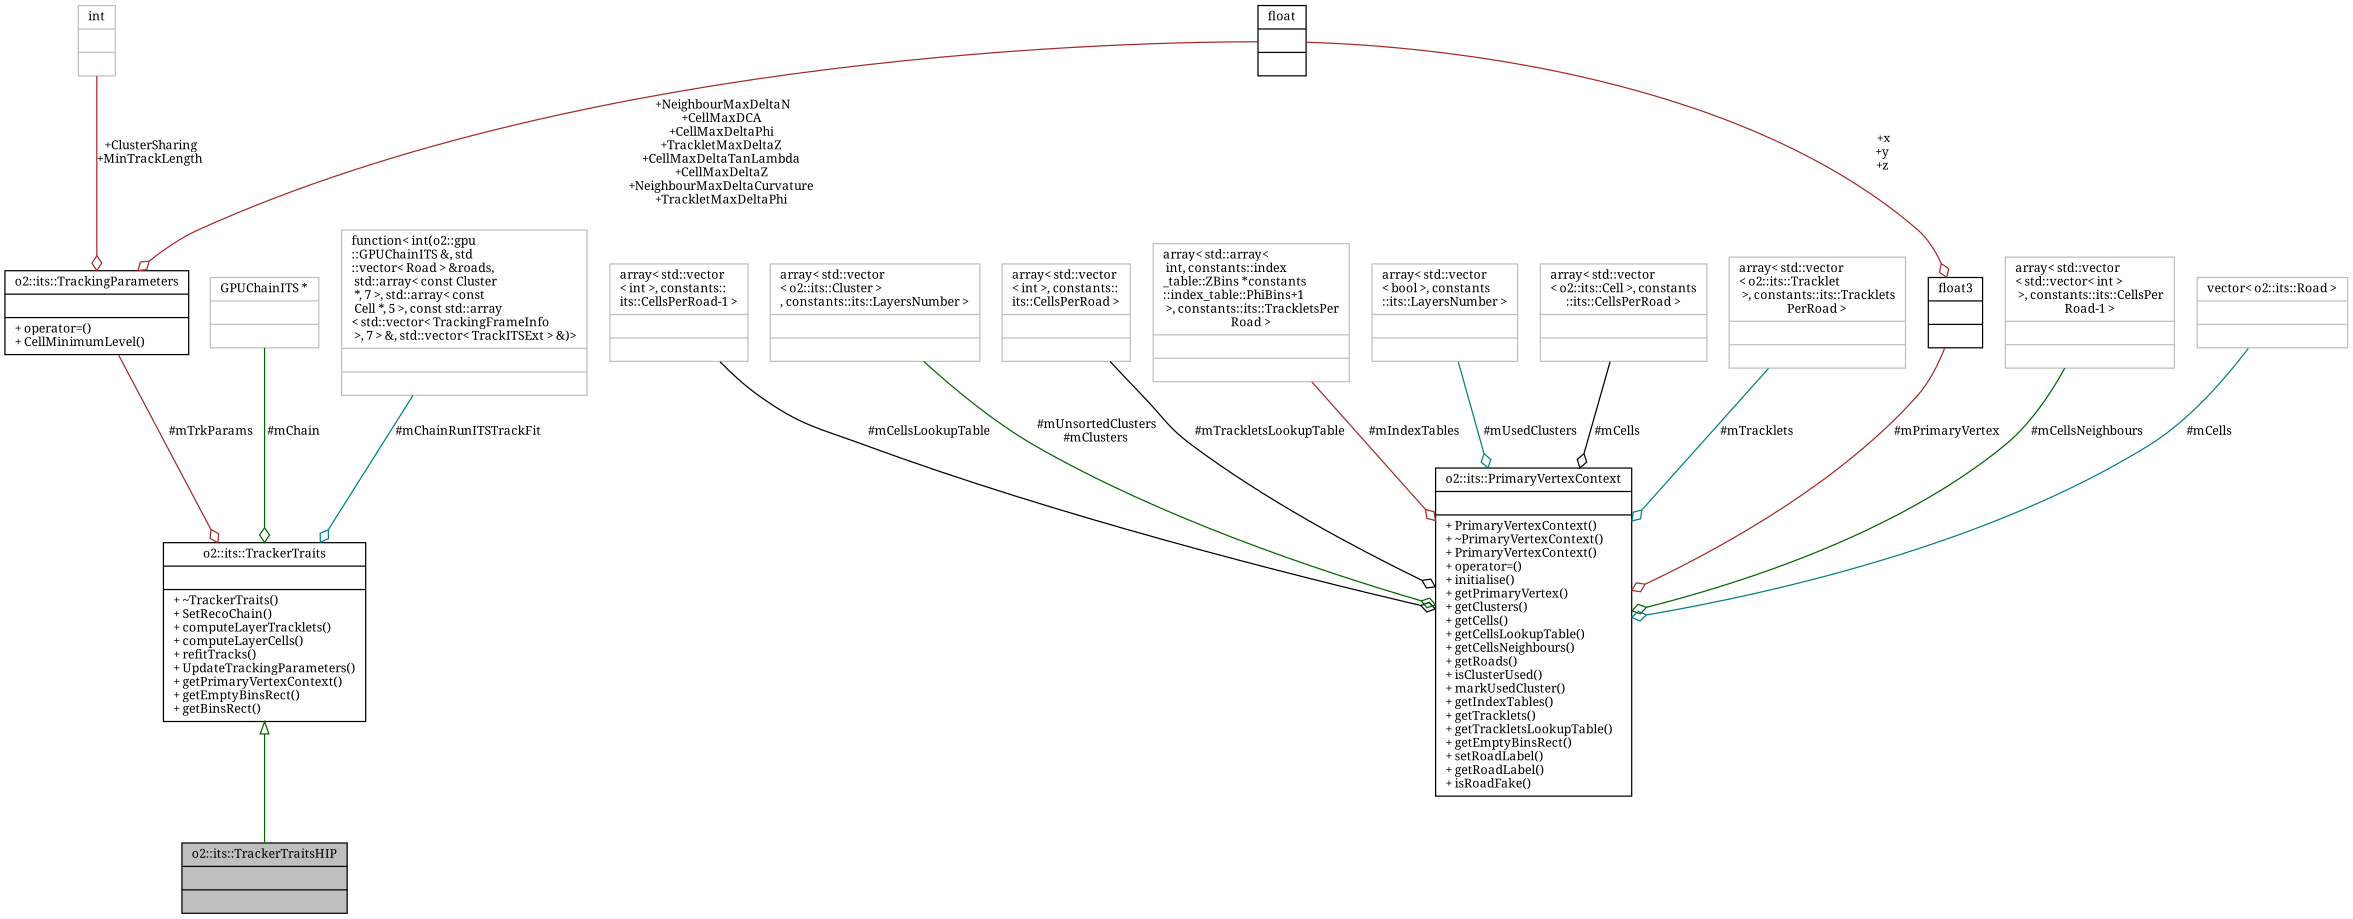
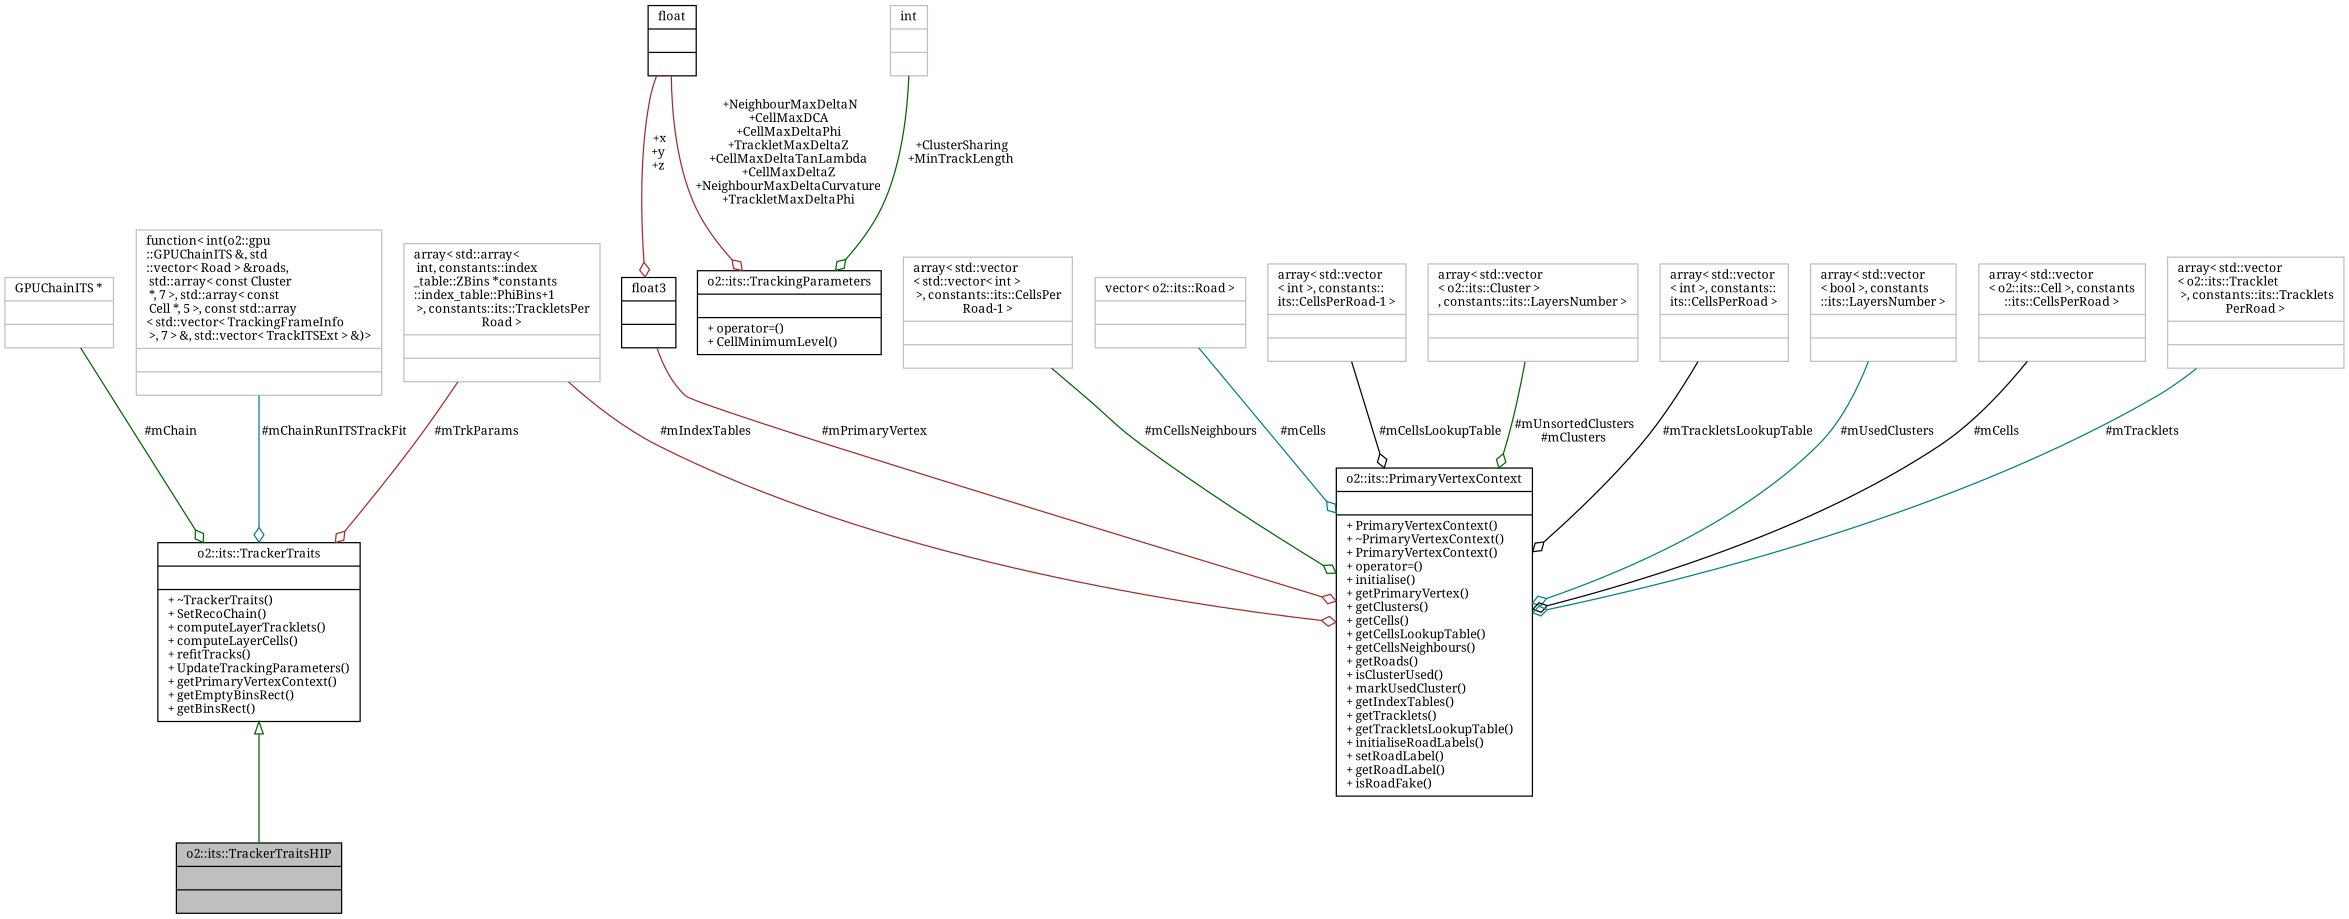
(97, 166) -> (894, 174)
(165, 442) -> (403, 458)
(1509, 743) -> (1415, 743)
